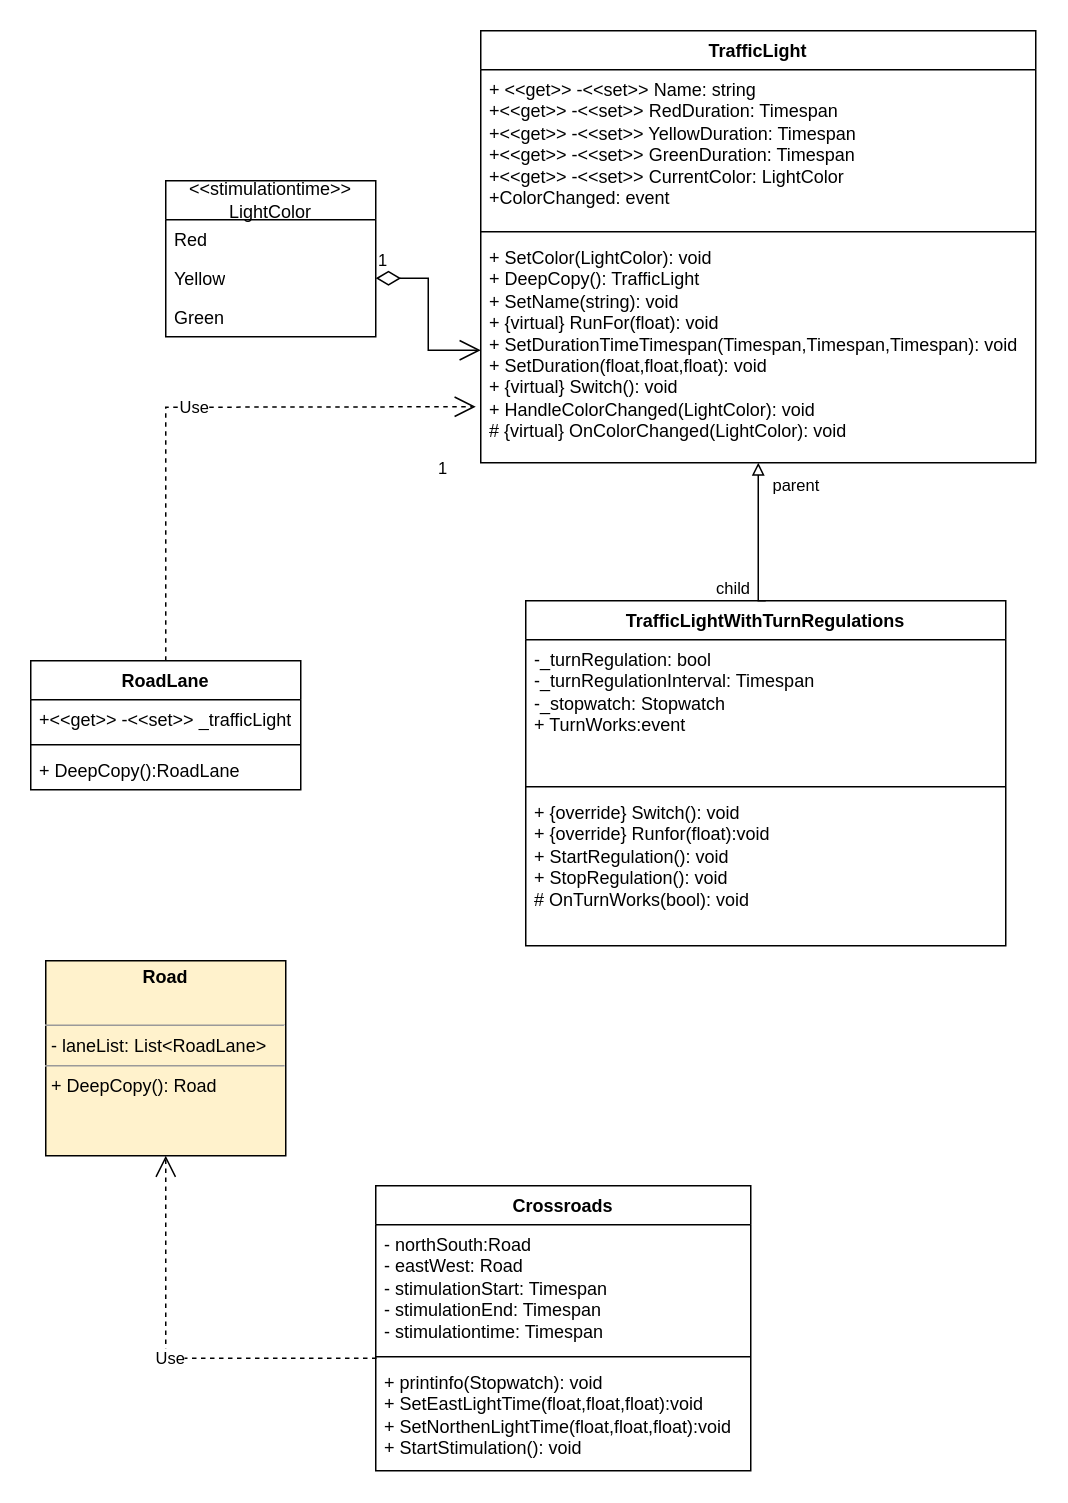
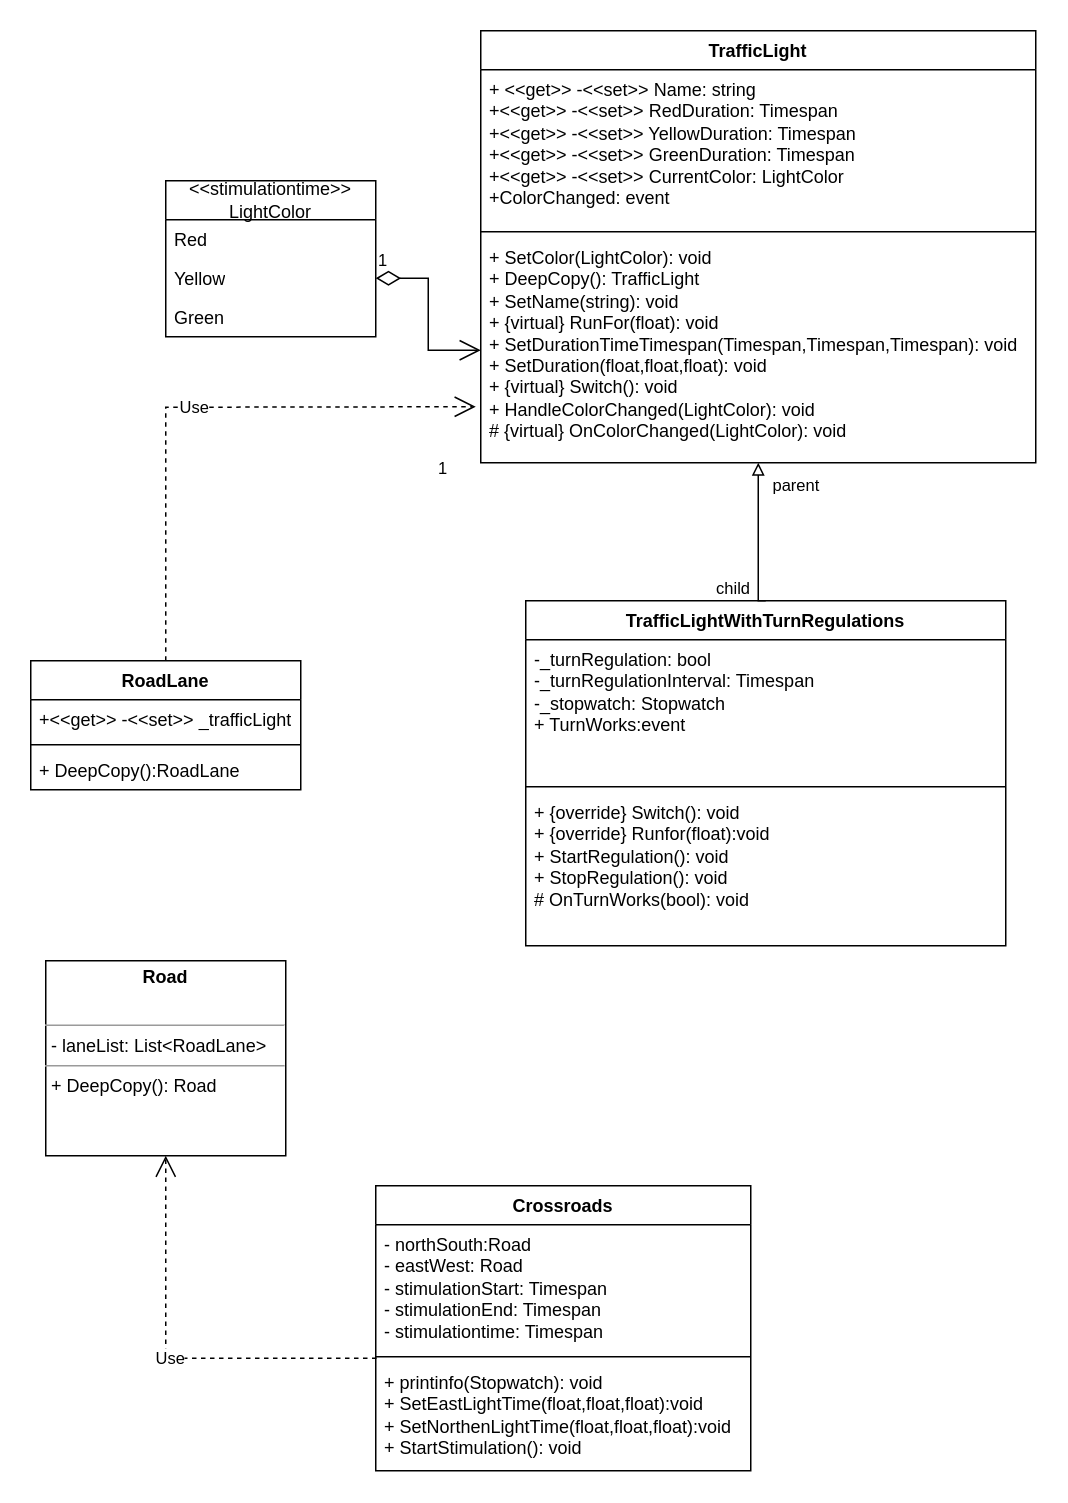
(166, 1058) -> (166, 1058)
